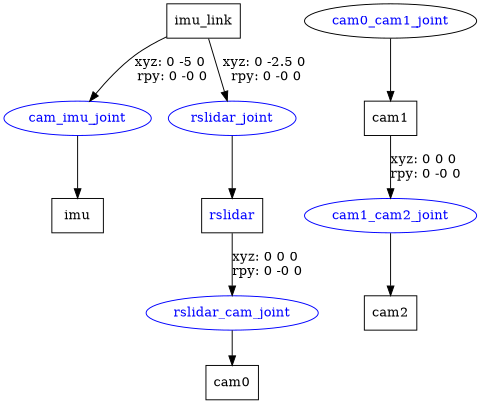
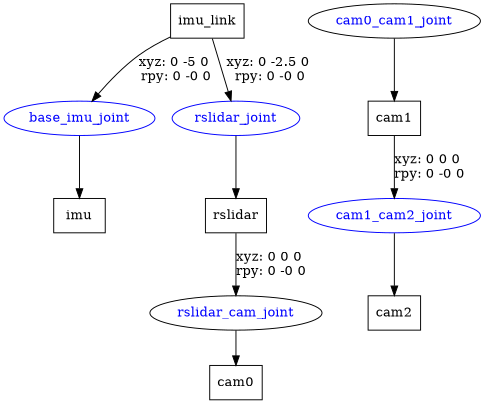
(78, 118) -> (79, 118)
(232, 216) -> (236, 216)
(232, 313) -> (236, 313)
